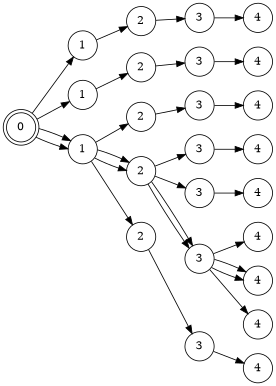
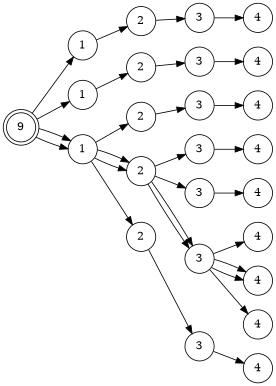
(21, 127) -> (21, 127)
